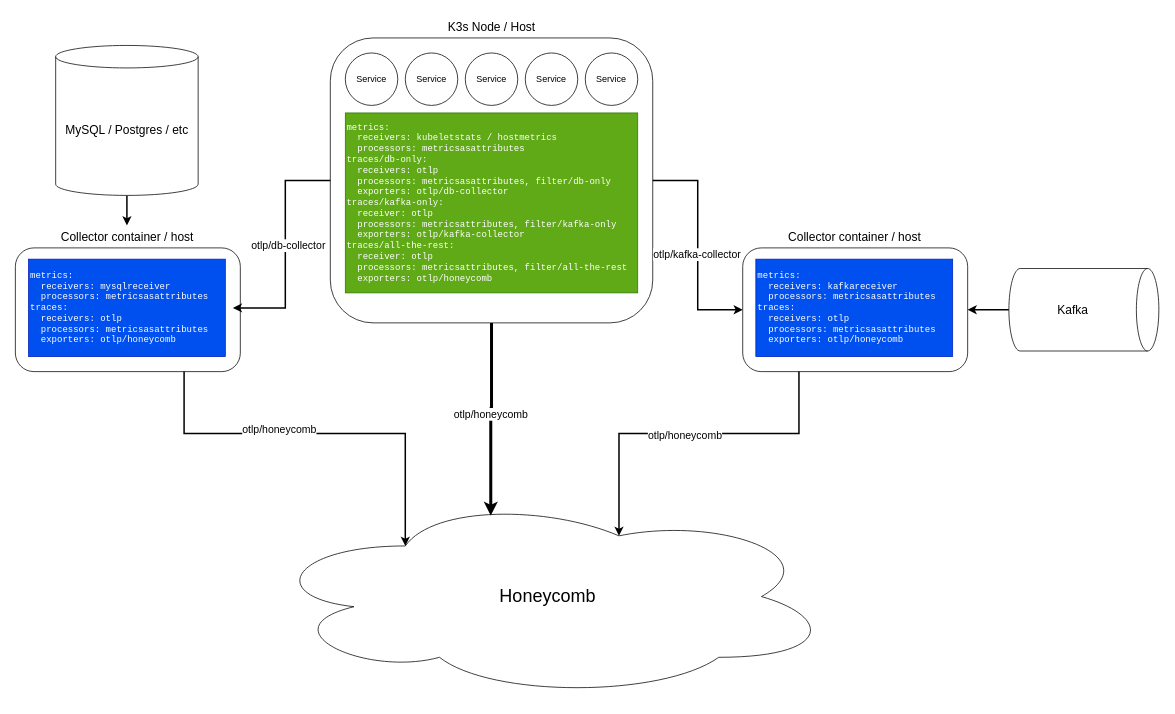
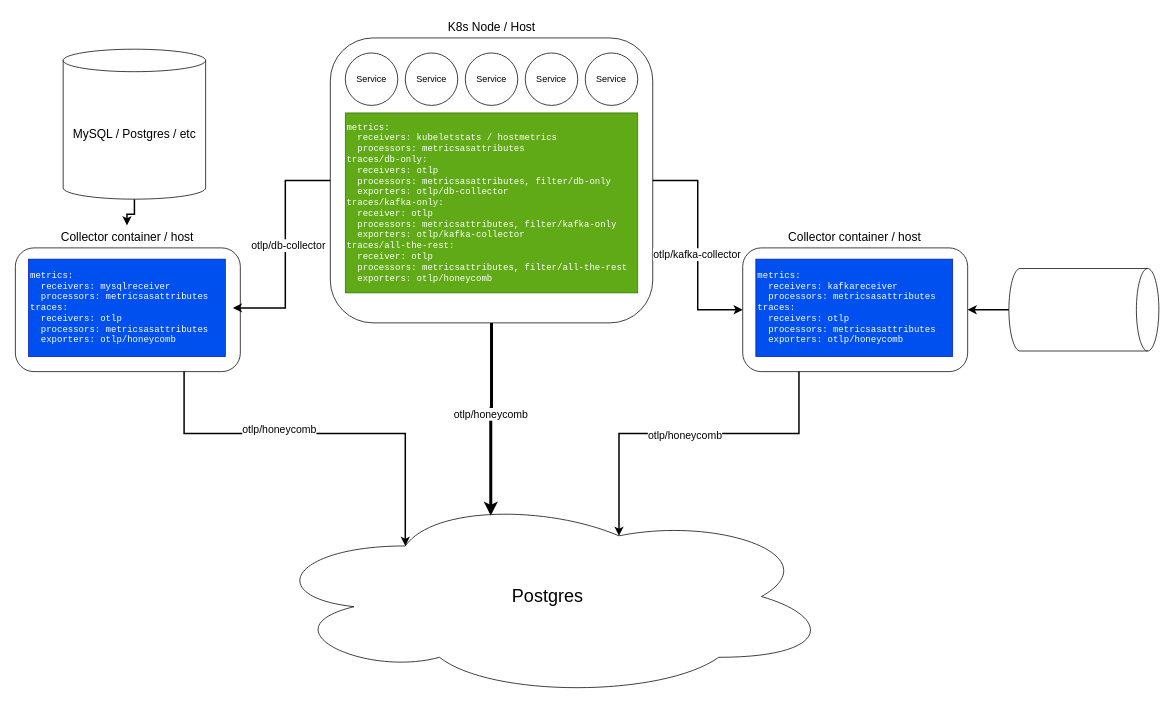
(492, 27) -> (492, 27)
(127, 120) -> (134, 124)
(1073, 310) -> none
(548, 597) -> (548, 597)
